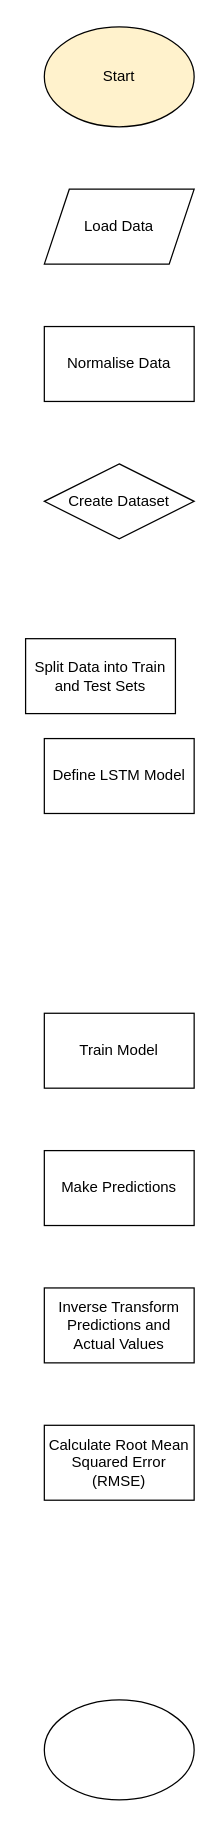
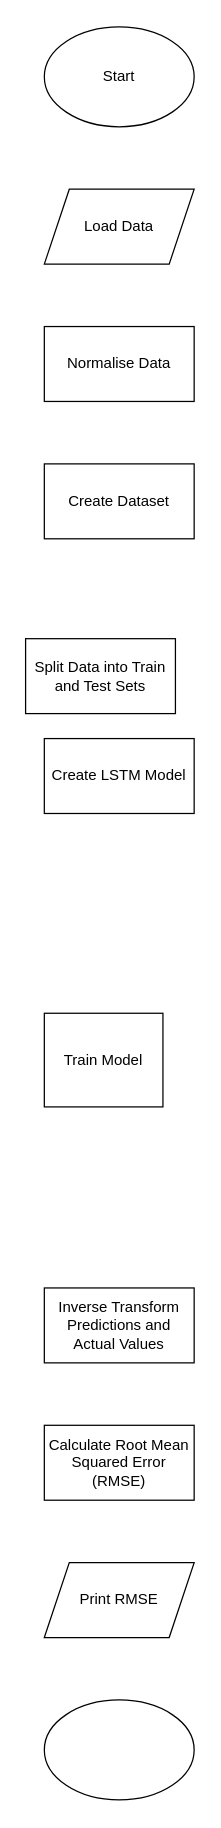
(119, 76) -> (119, 76)
(119, 501) -> (119, 501)
(119, 776) -> (119, 776)
(119, 1051) -> (104, 1060)
(119, 1188) -> none
none -> (119, 1601)
